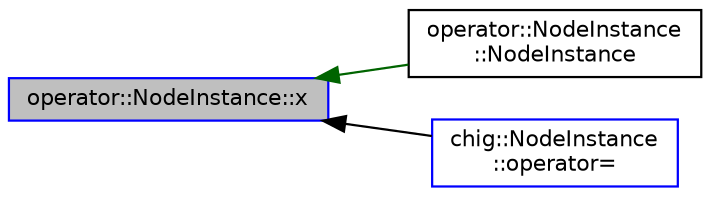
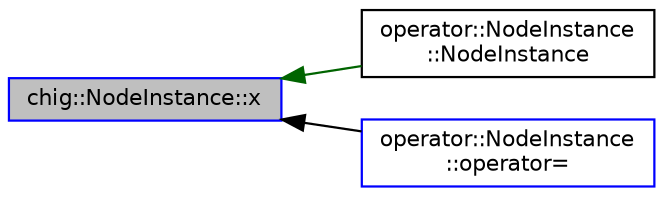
(169, 99) -> (145, 99)
(555, 153) -> (508, 153)
